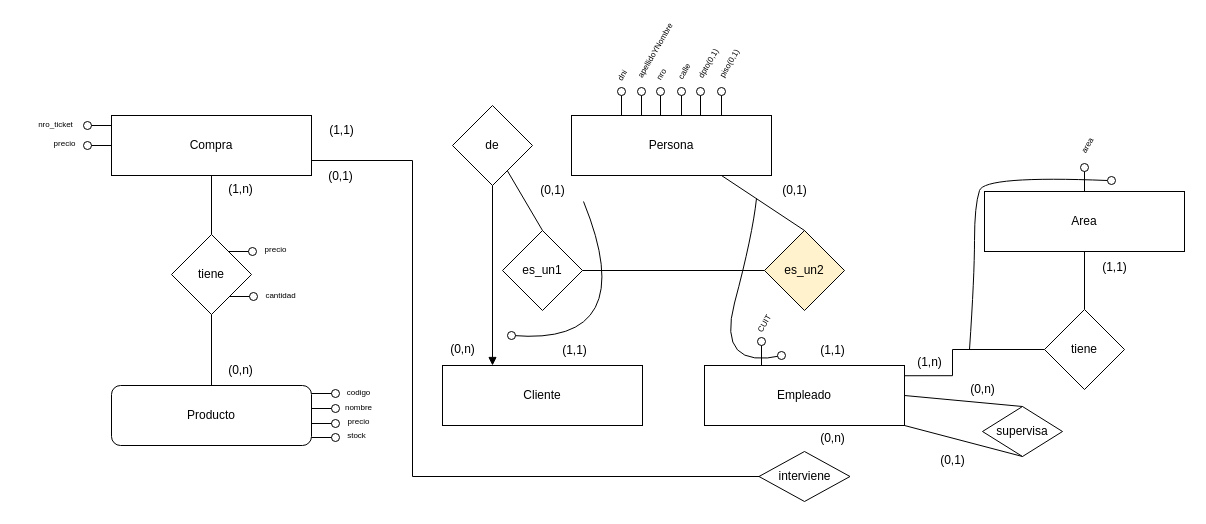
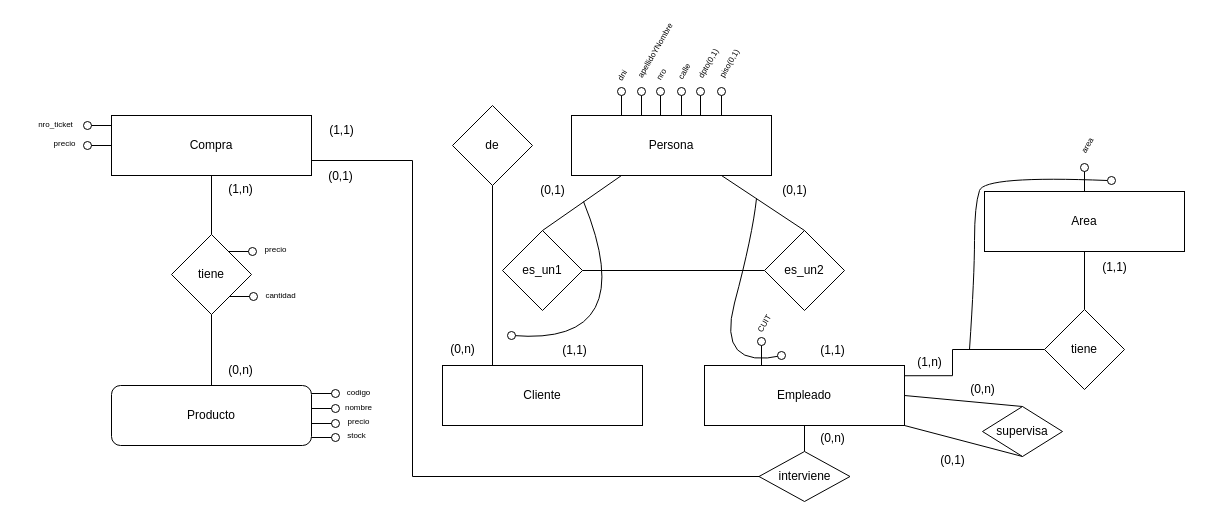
(525, 201) -> (582, 203)
(805, 271) -> (805, 271)
(493, 356) -> (493, 360)
none -> (805, 439)
